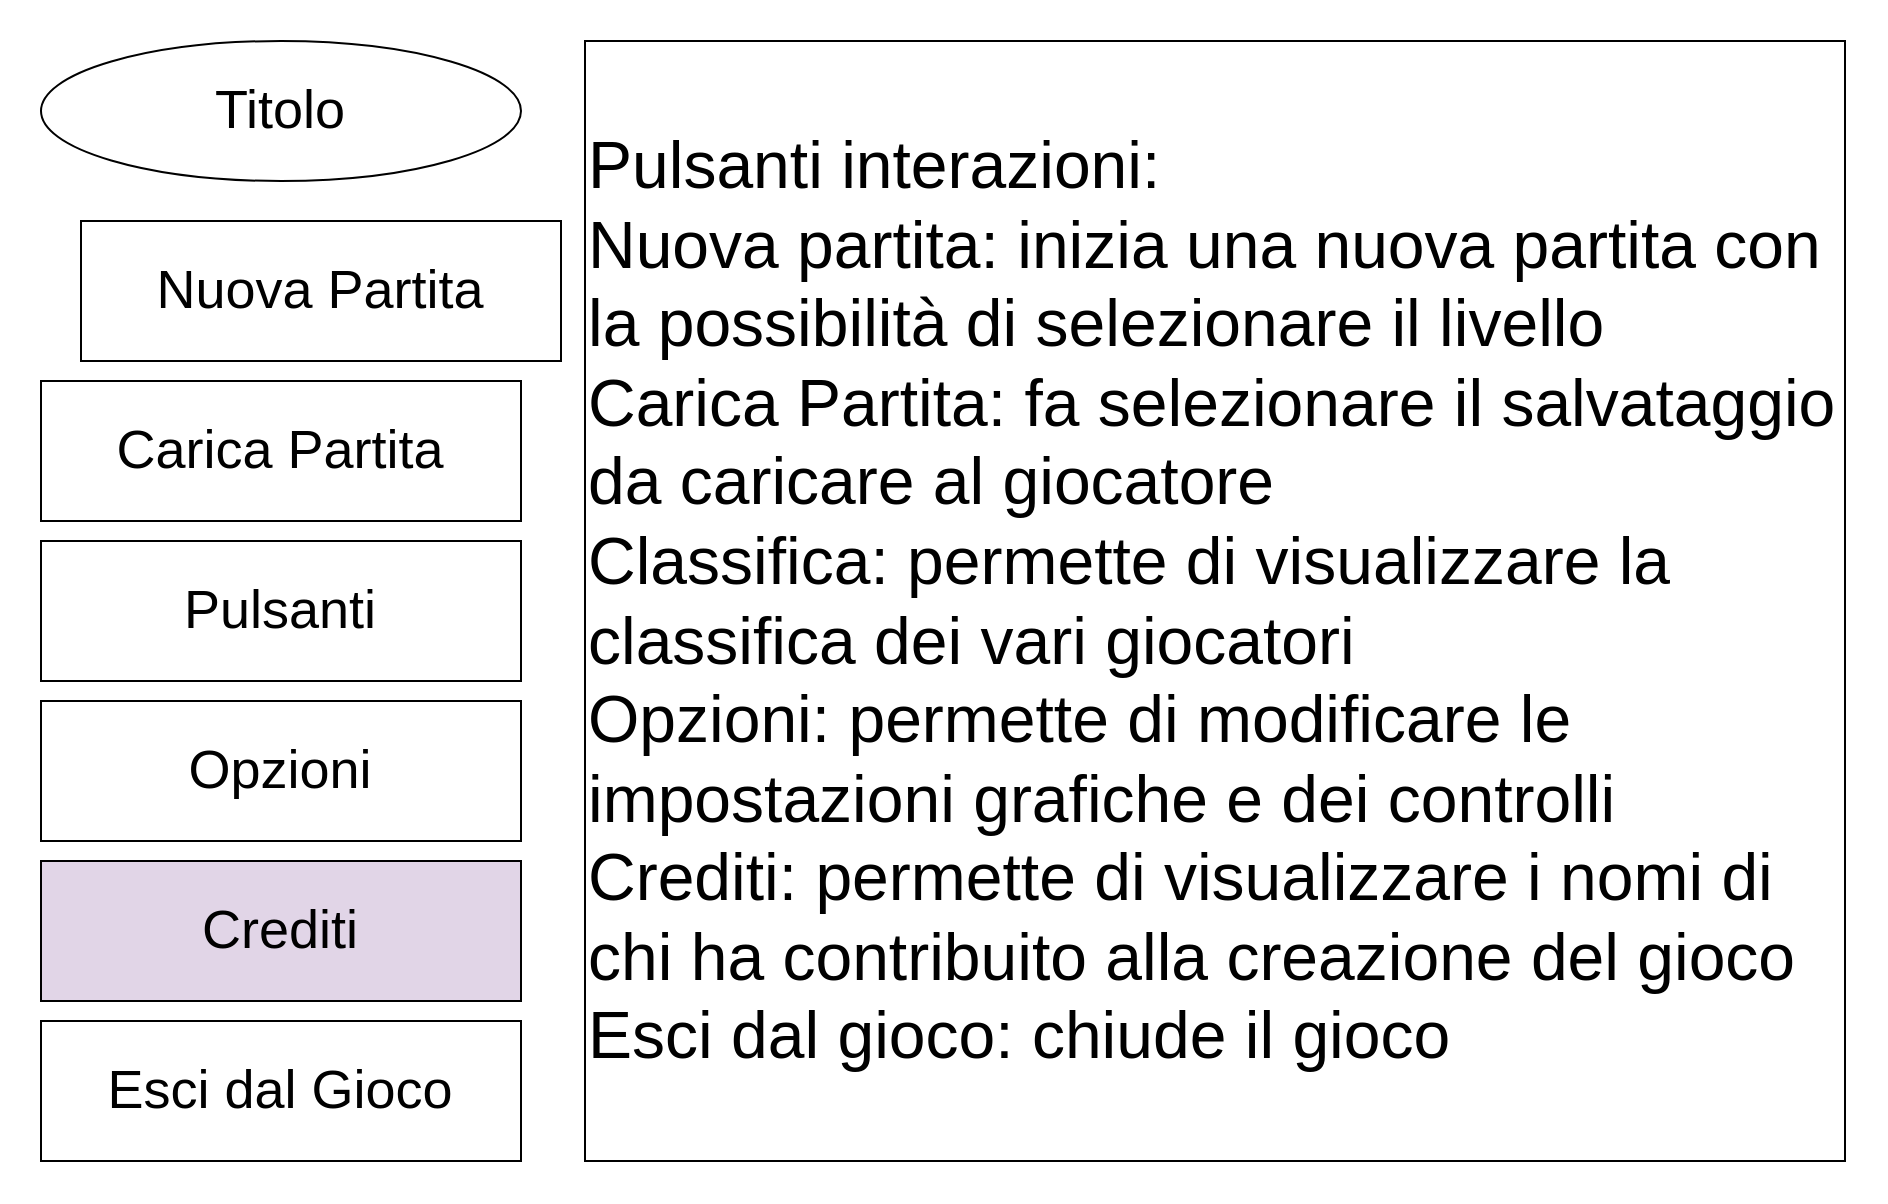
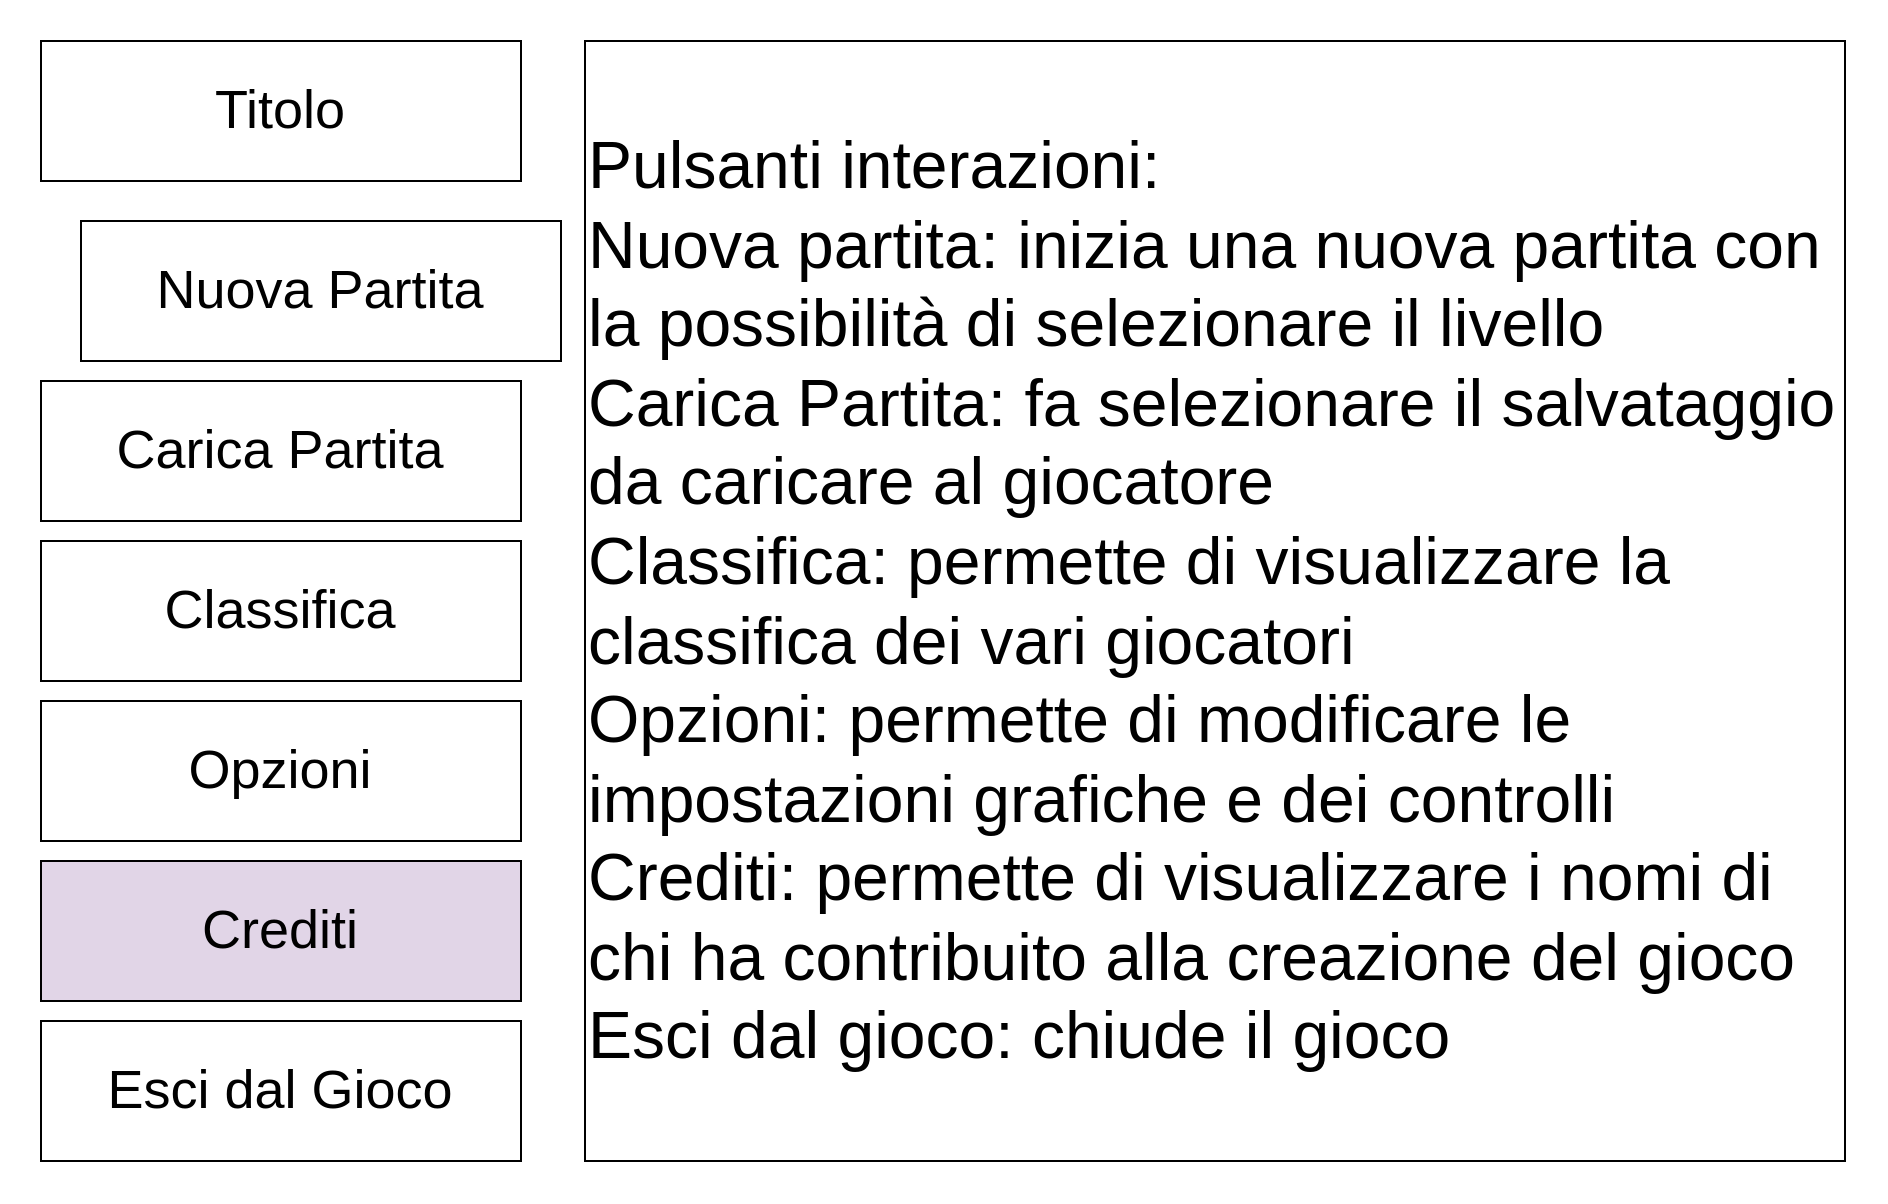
(281, 111) -> (281, 111)
(281, 611) -> (281, 611)
